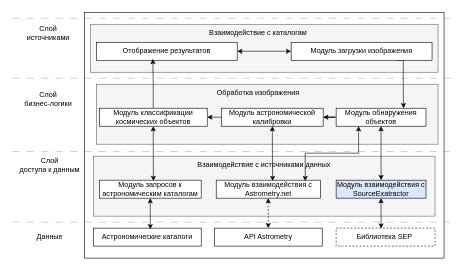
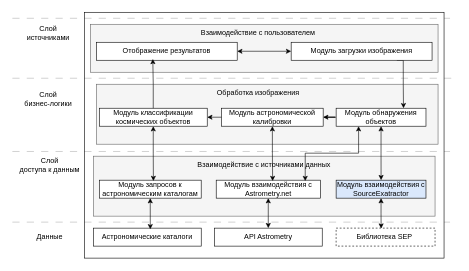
(258, 33) -> (258, 33)
(268, 213) -> (268, 213)
